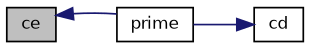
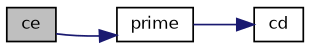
(95, 13) -> (78, 36)
